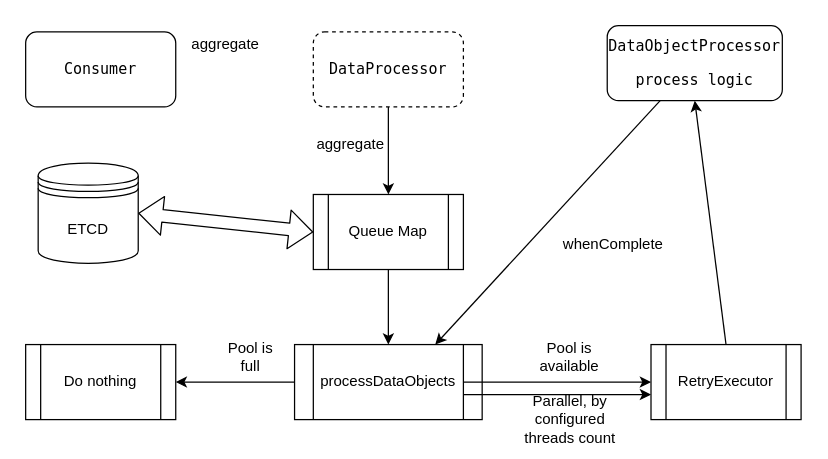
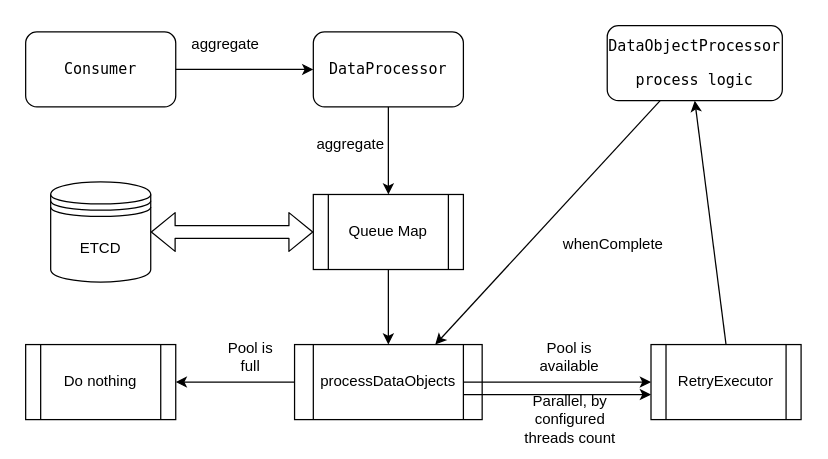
none -> (240, 69)
(388, 69) -> (388, 69)
(88, 213) -> (101, 232)
